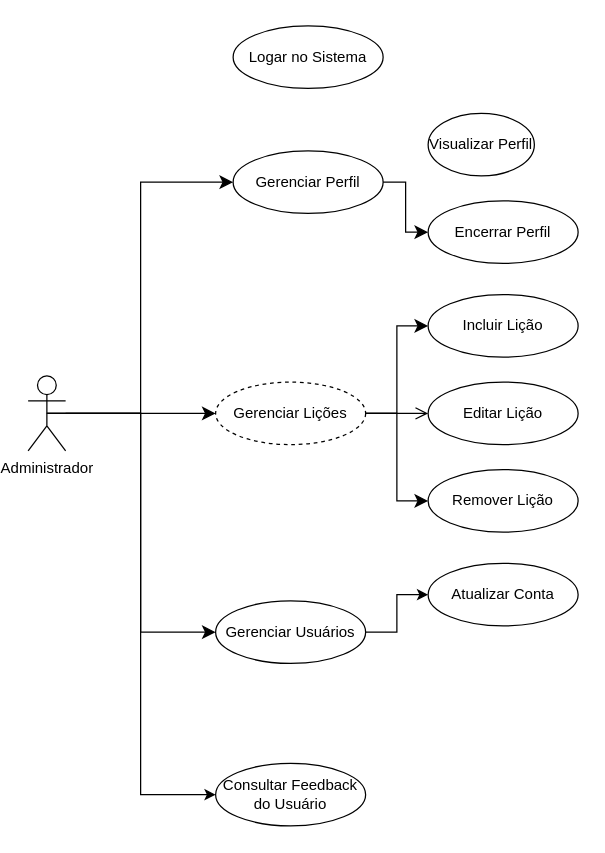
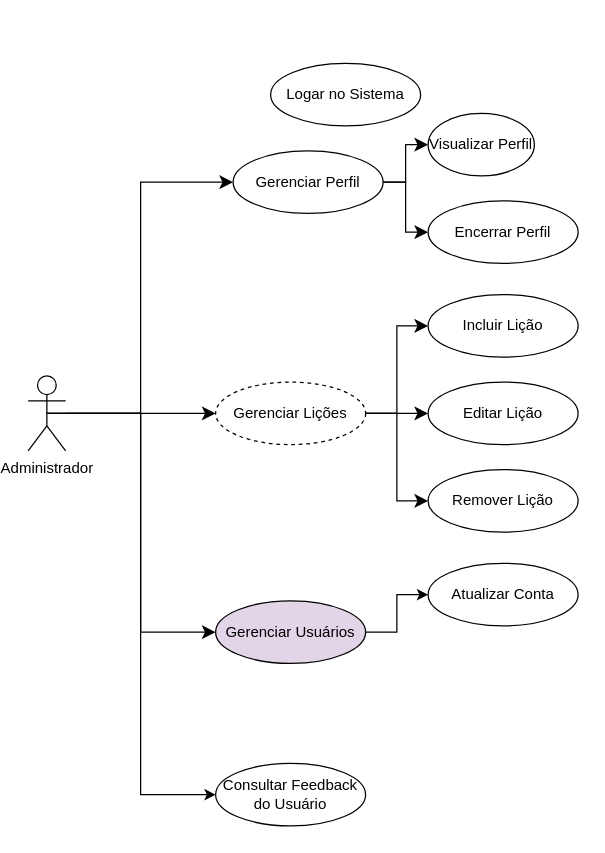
(308, 57) -> (346, 94)
none -> (406, 157)
(419, 413) -> (416, 413)
(291, 632) -> (291, 632)
